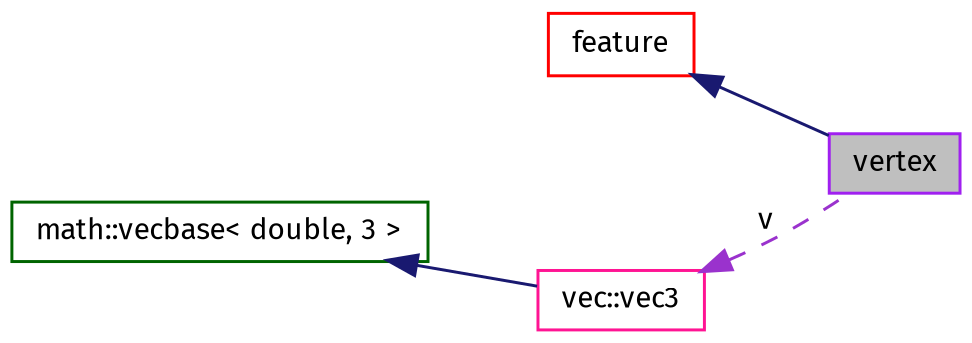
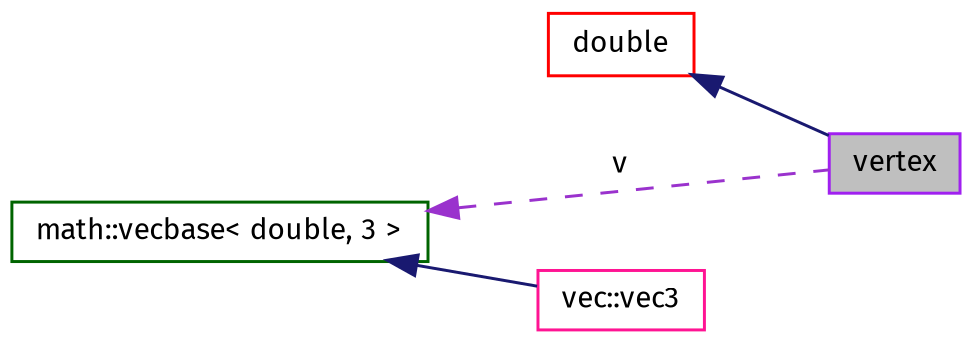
(621, 45) -> (621, 45)
(792, 229) -> (644, 189)
